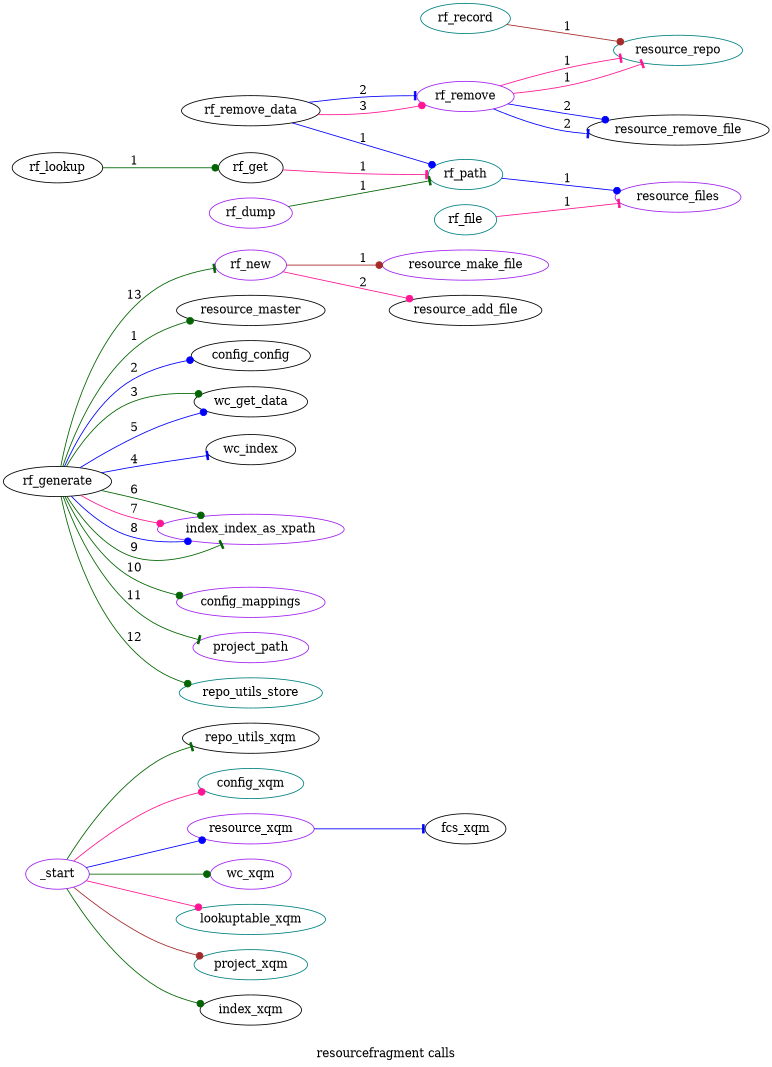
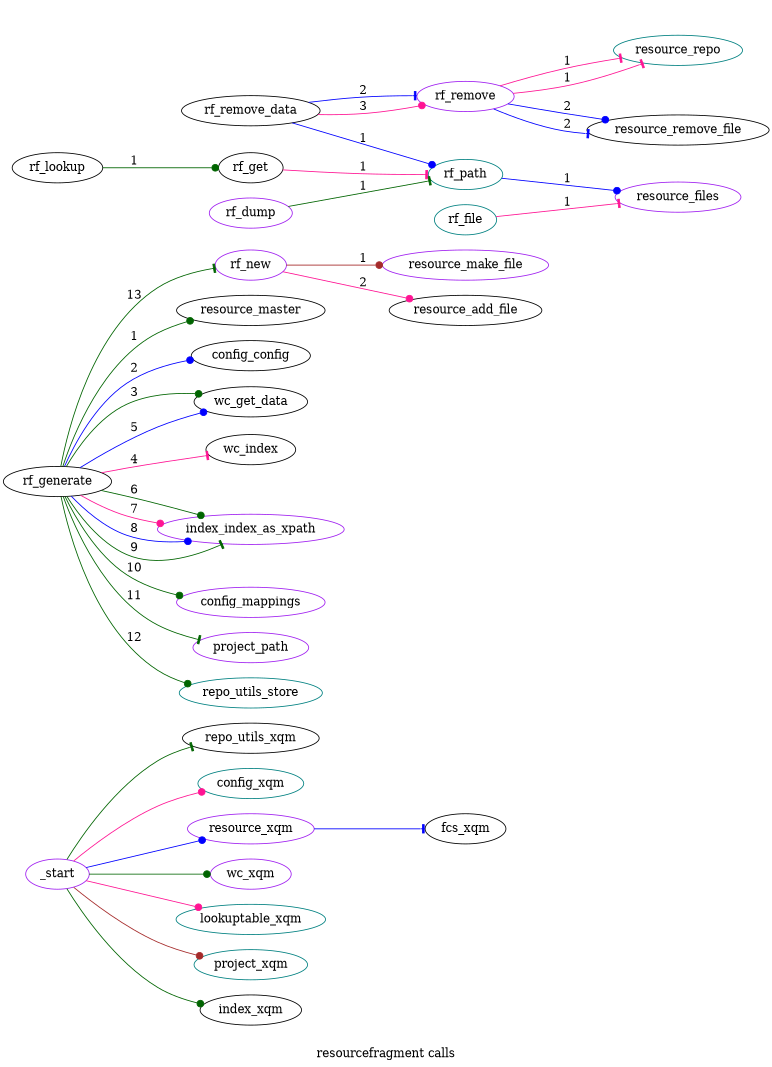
(466, 18) -> none
(153, 464) -> (153, 464)
